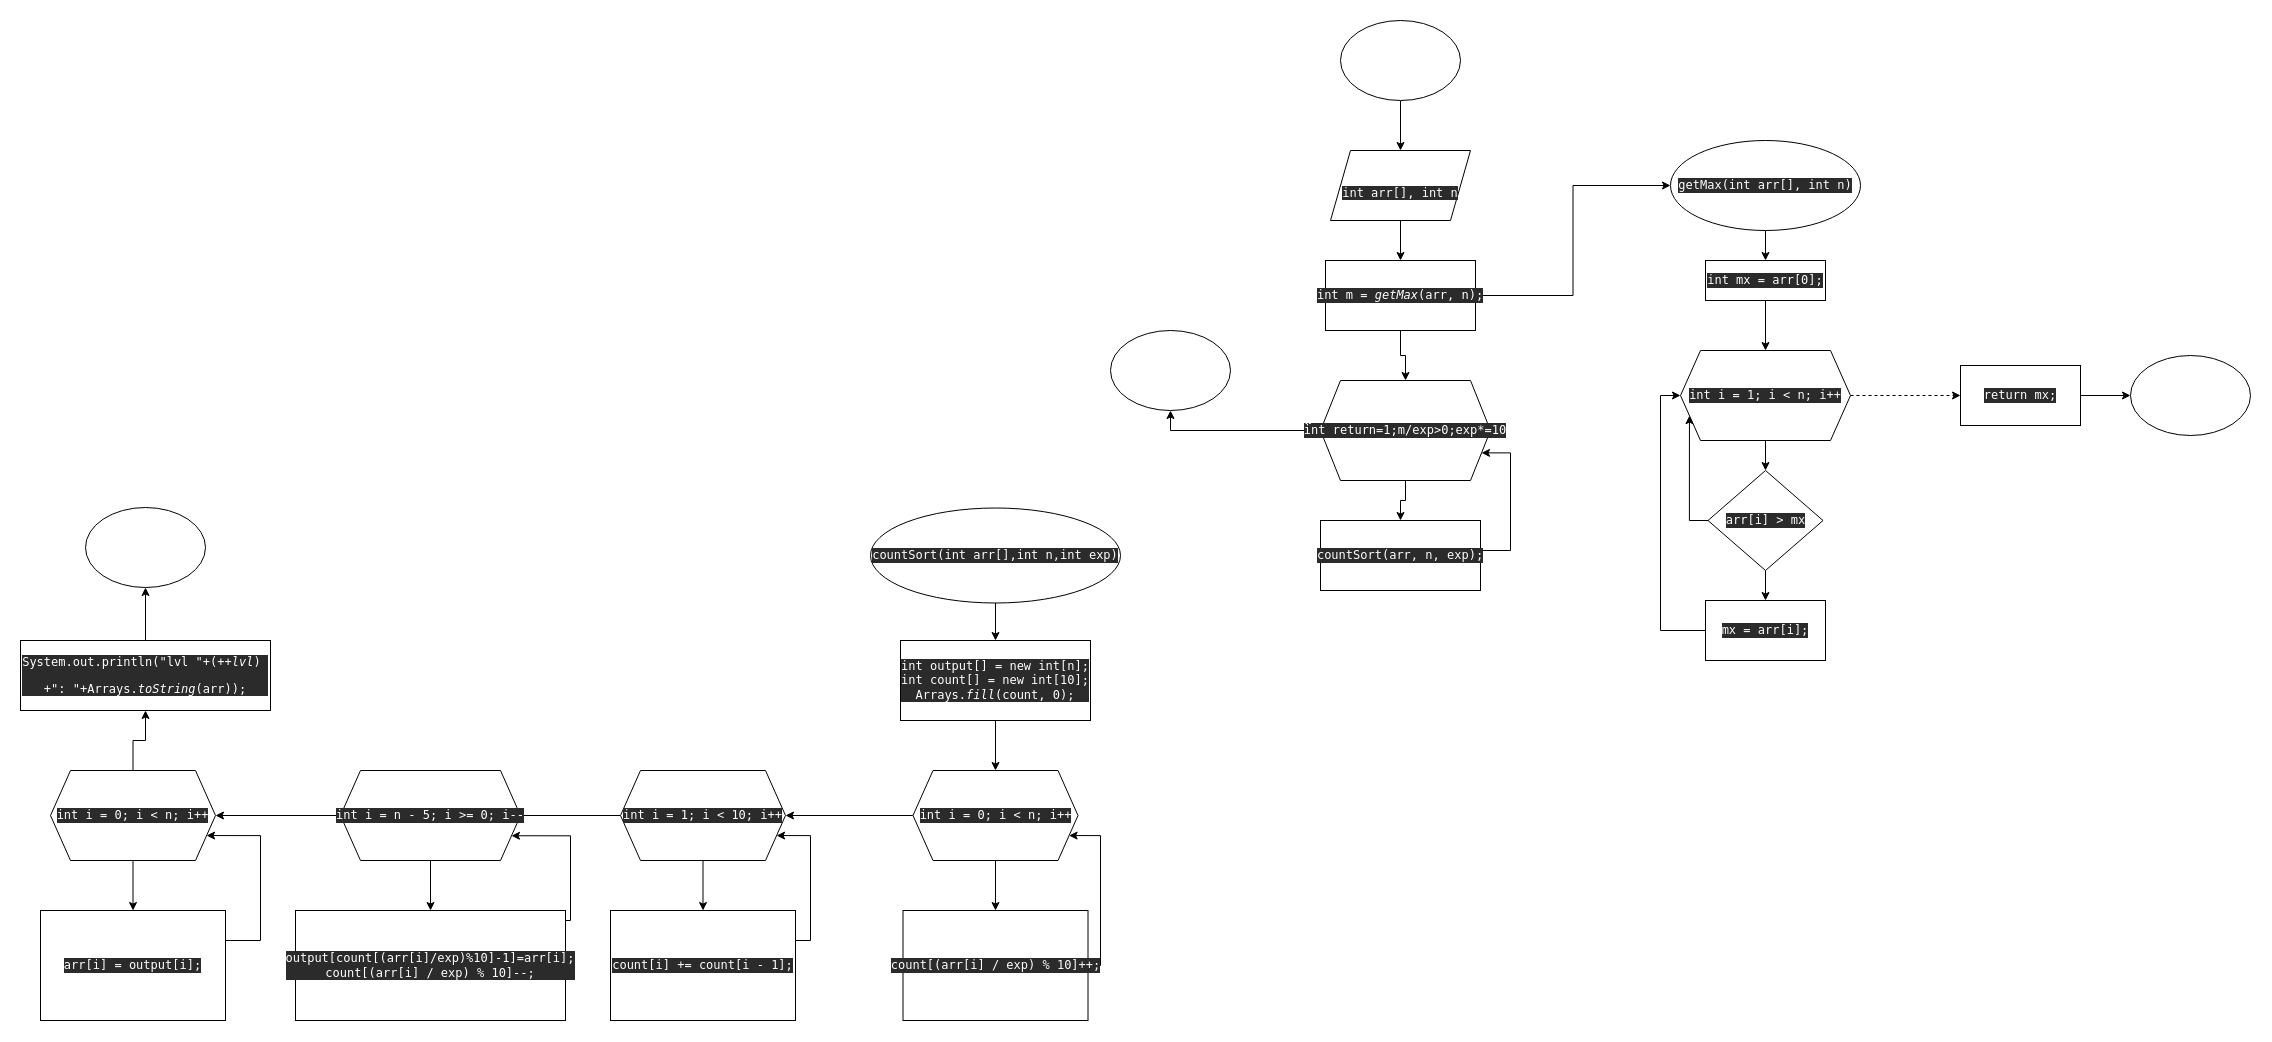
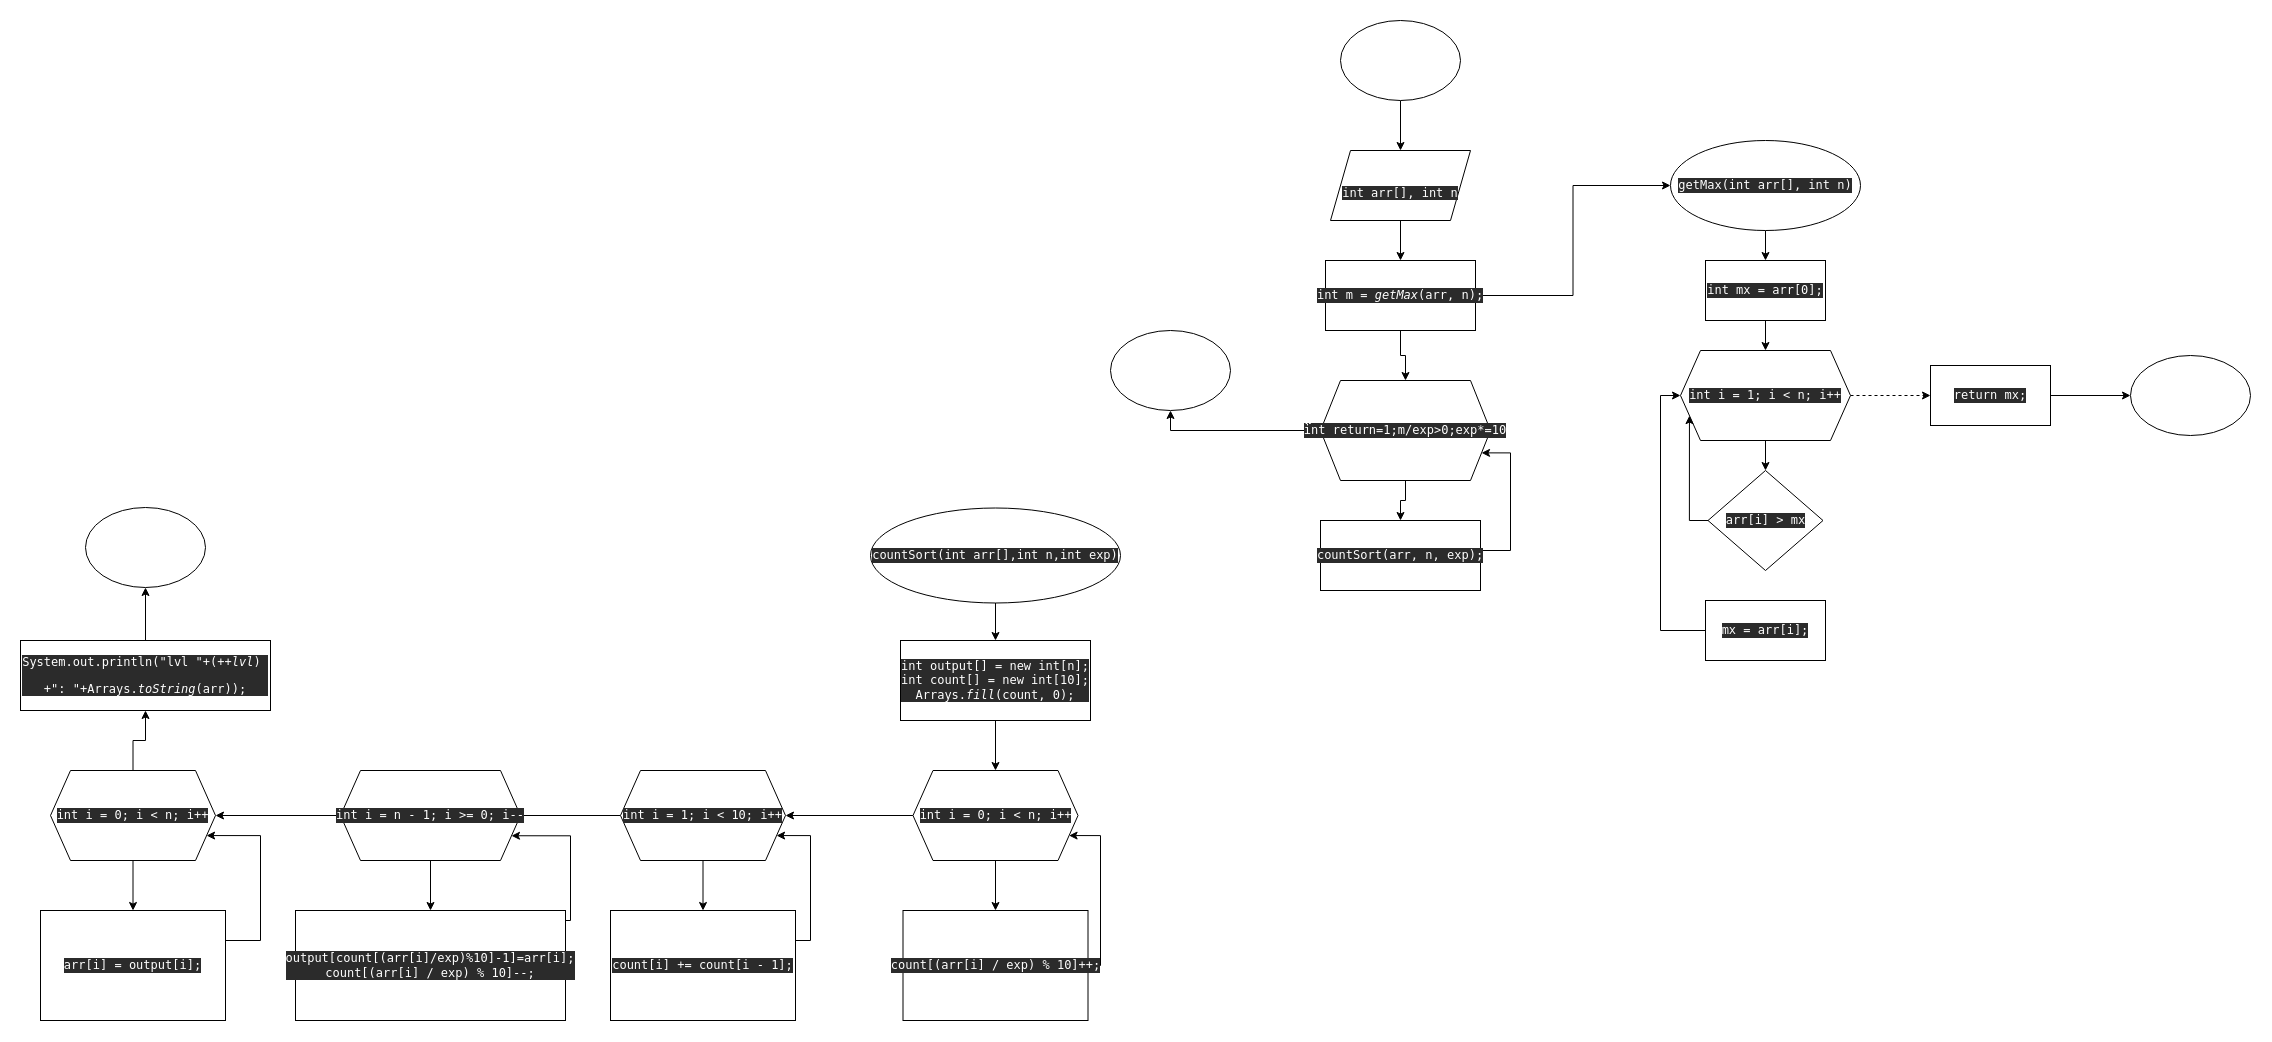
(1766, 281) -> (1766, 291)
(2021, 396) -> (1991, 396)
(1766, 590) -> none
(431, 816) -> (431, 816)
